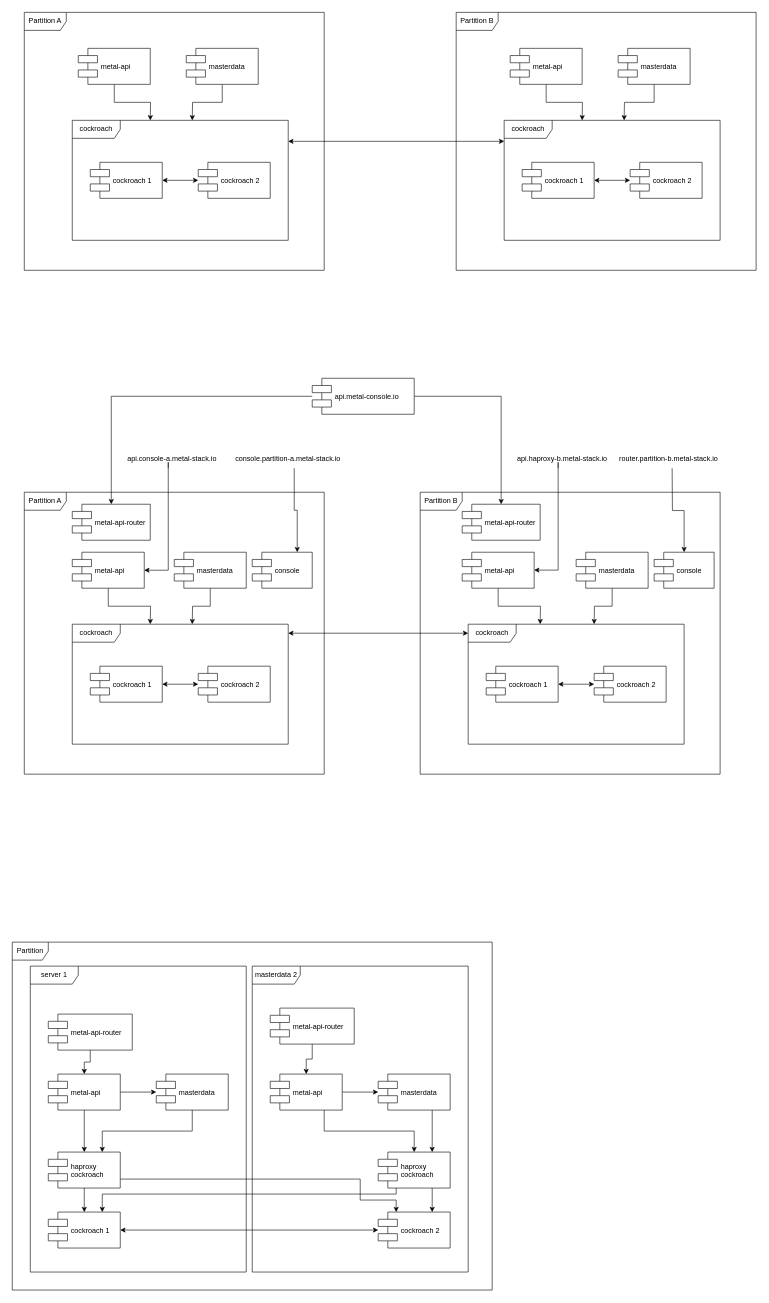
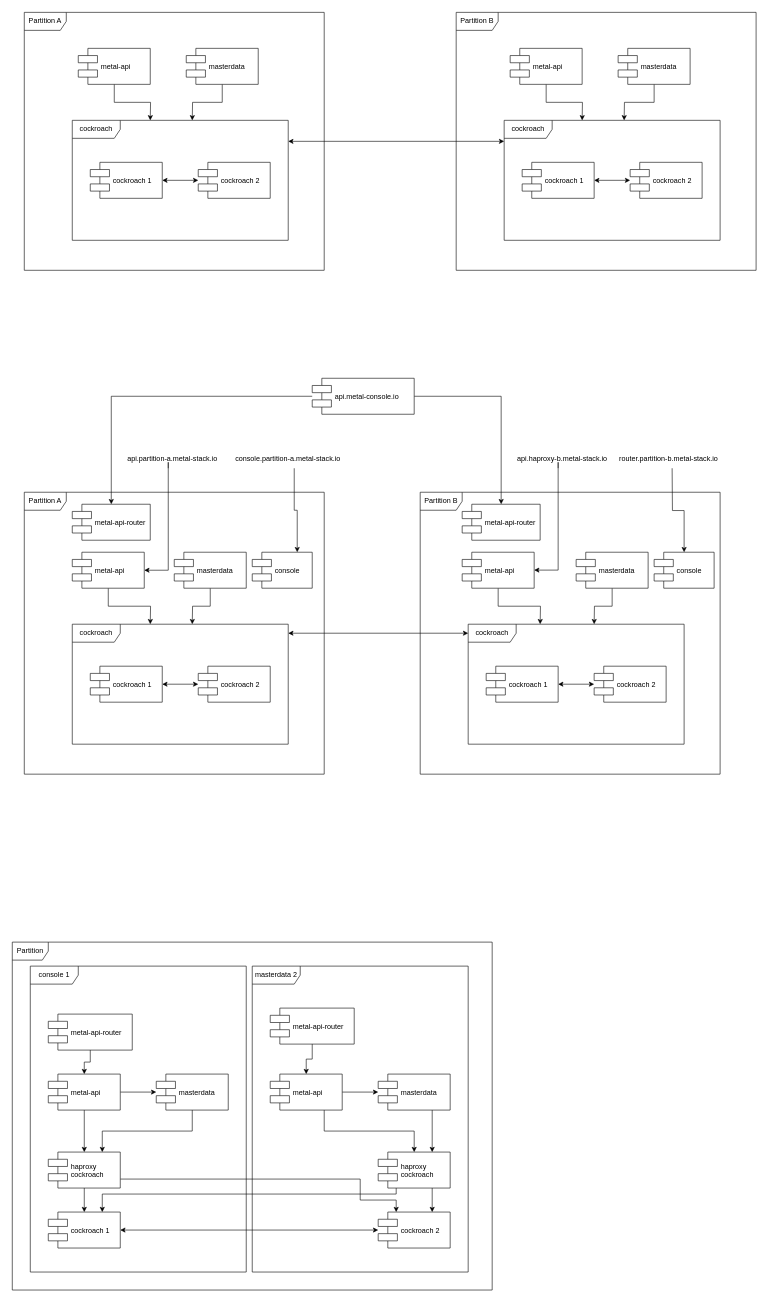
(177, 459) -> (180, 459)
(54, 975) -> (54, 975)
